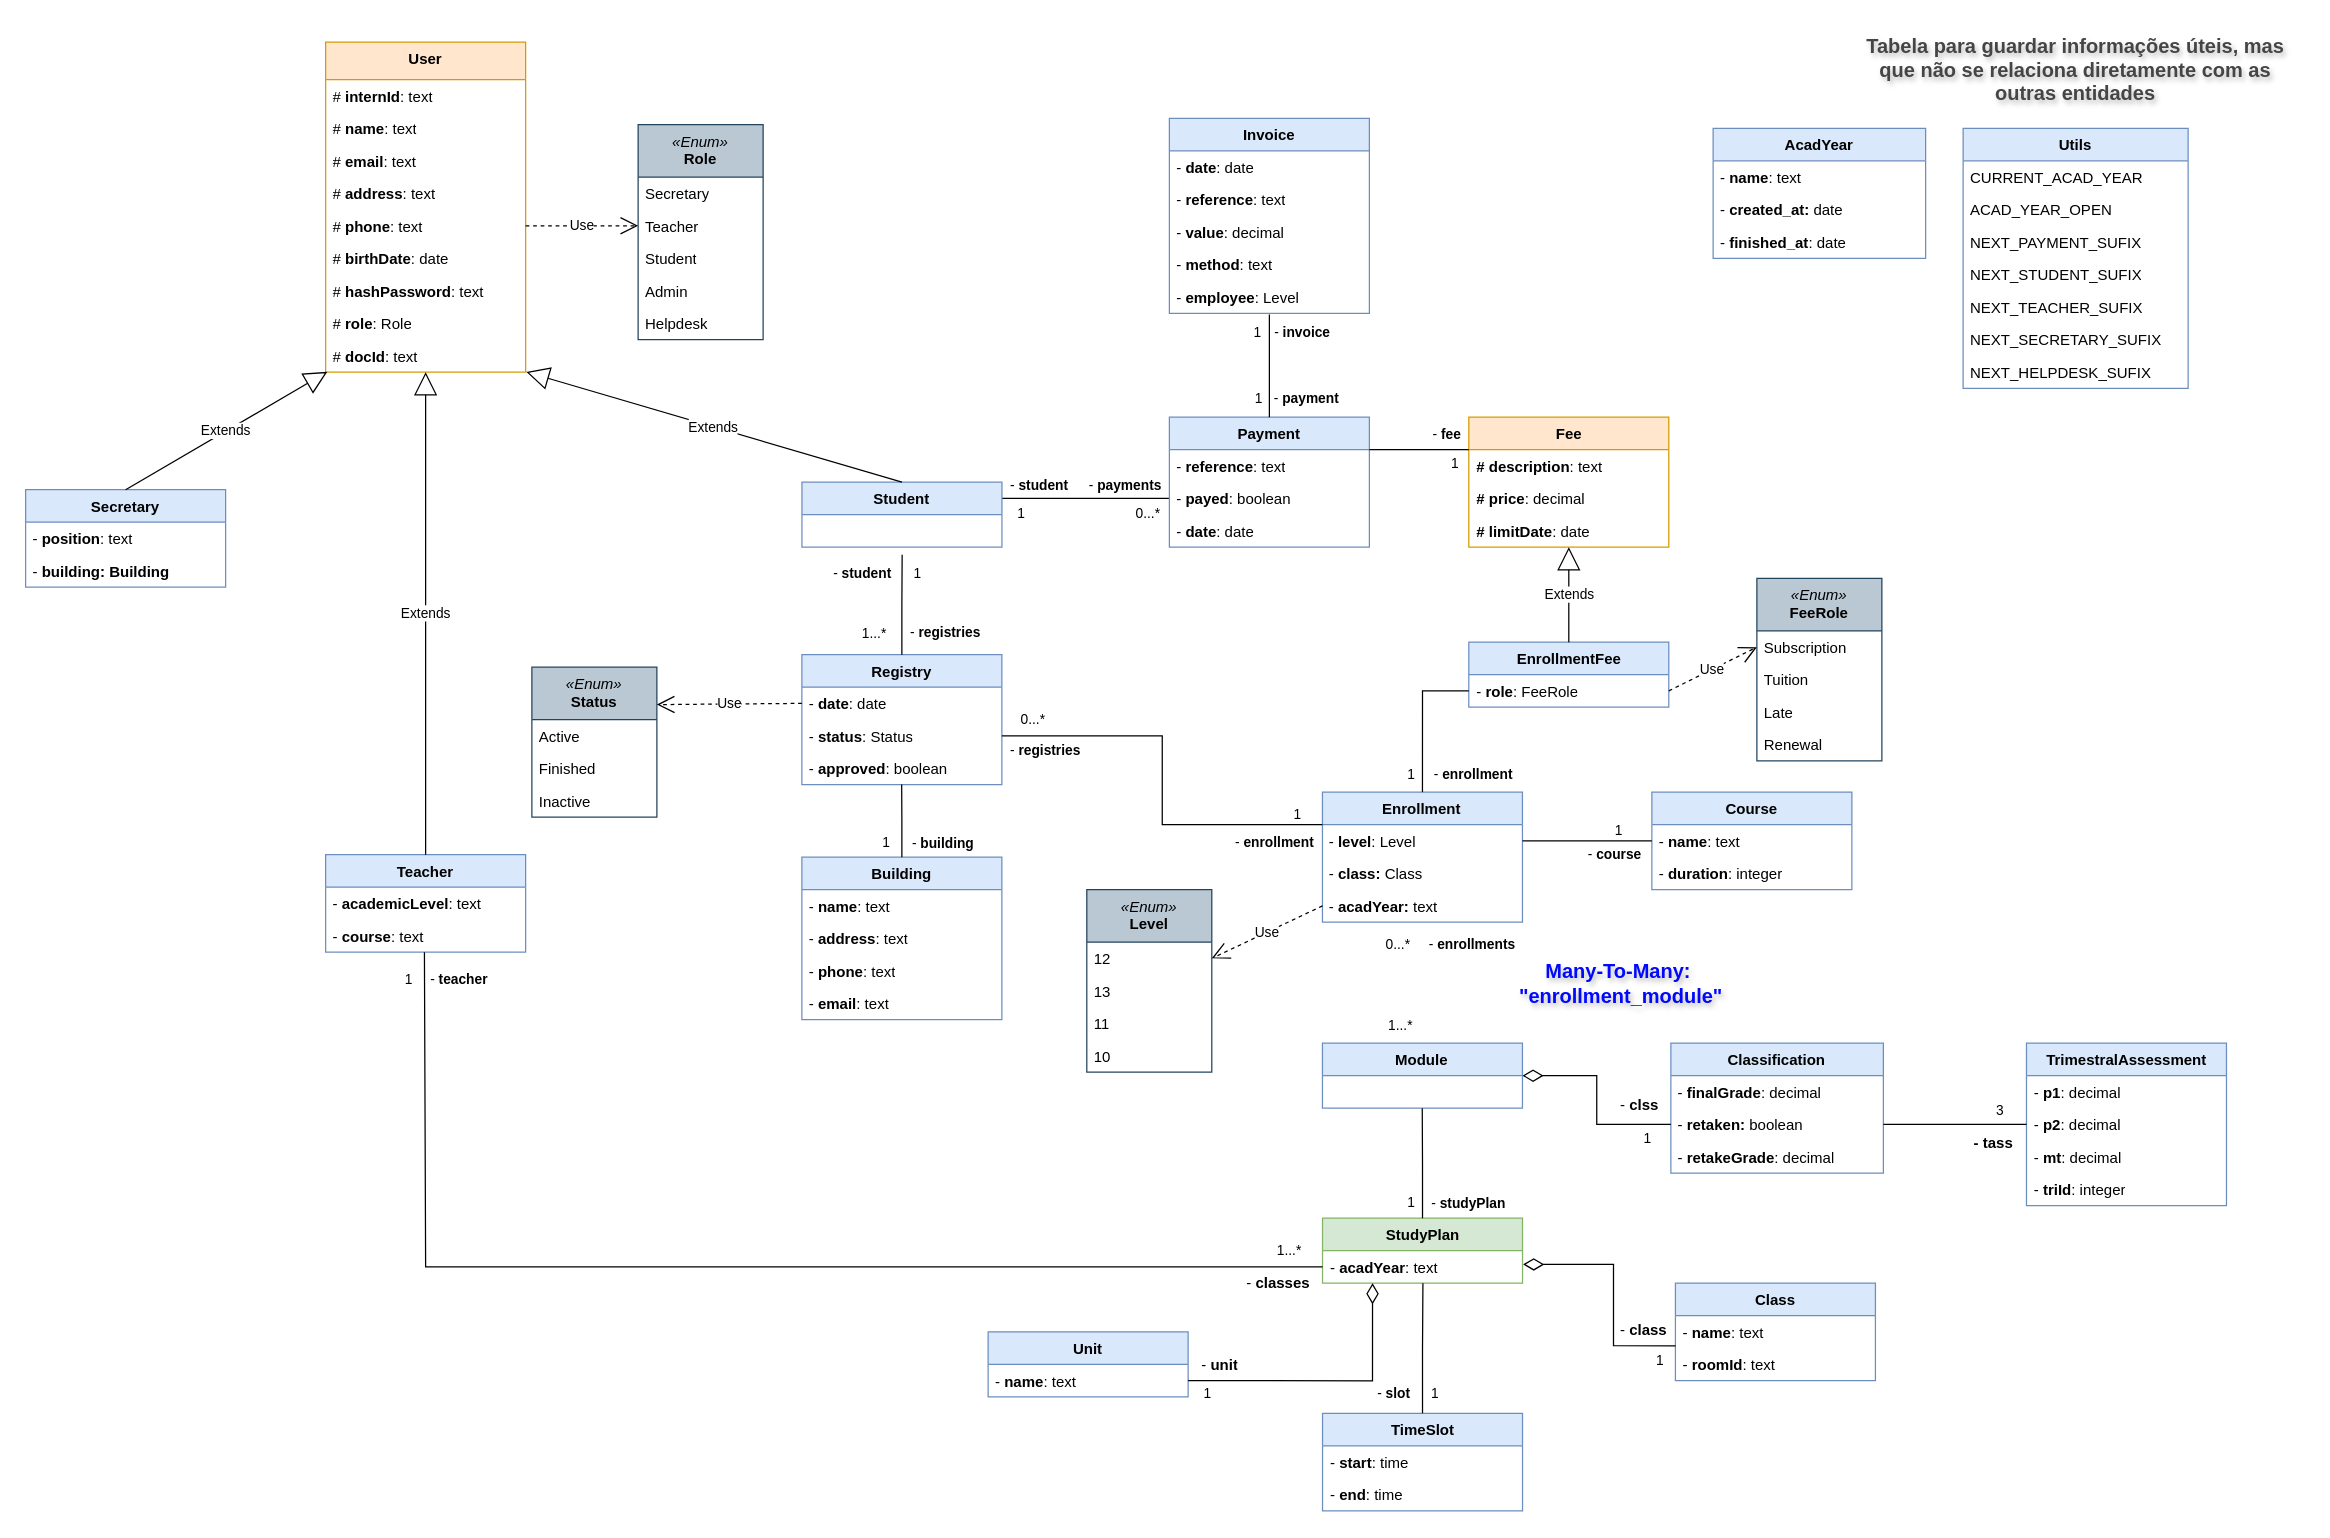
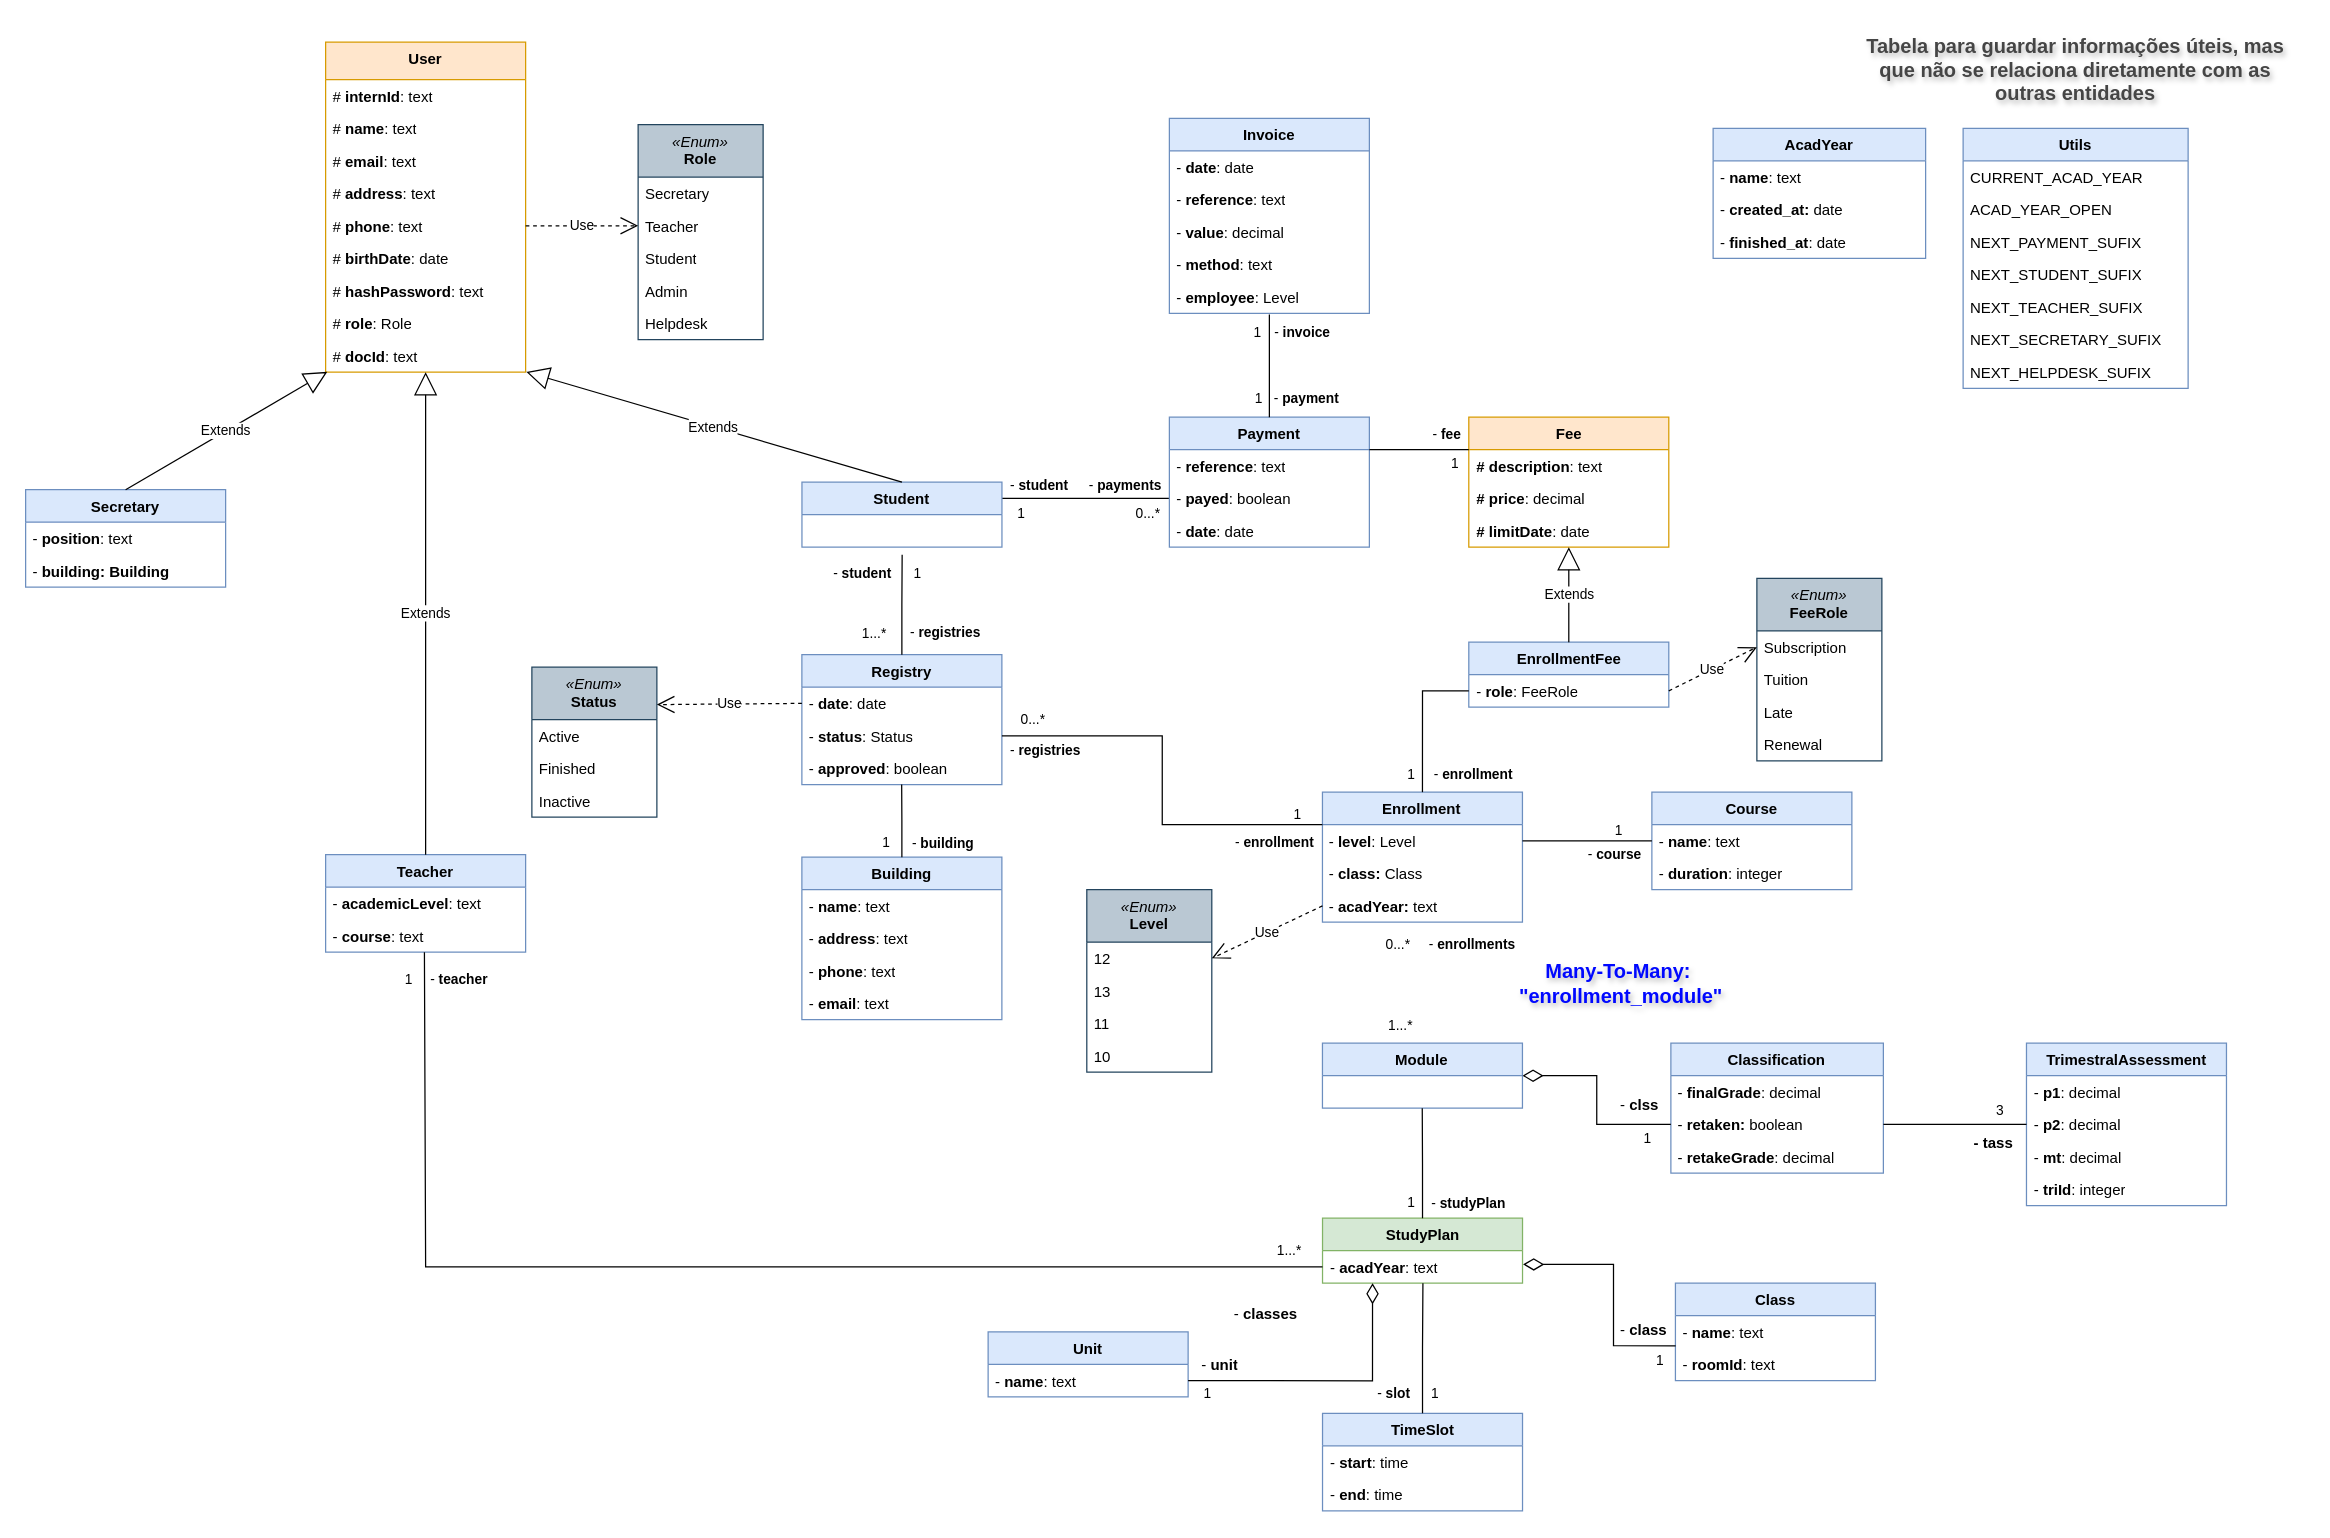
(1281, 1282) -> (1268, 1314)
